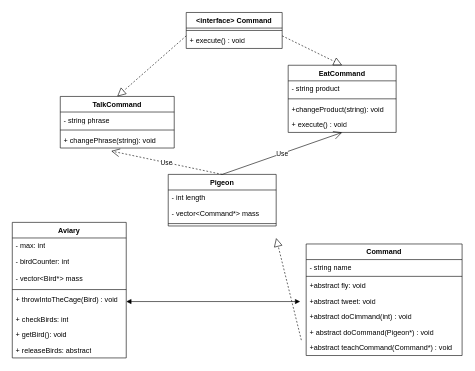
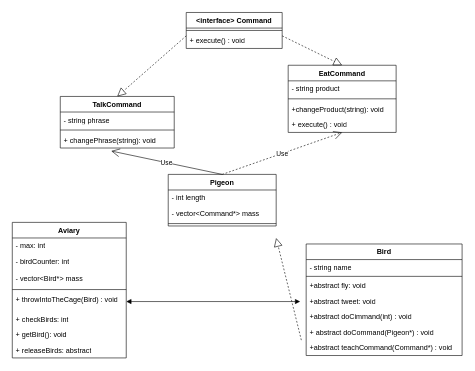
(250, 165) -> (250, 165)
(197, 169) -> (197, 169)
(384, 252) -> (384, 252)
